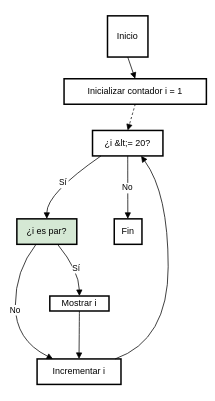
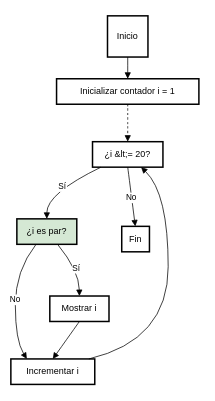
(135, 91) -> (128, 91)
(128, 143) -> (128, 154)
(128, 231) -> (136, 239)
(80, 303) -> (80, 309)
(79, 372) -> (53, 372)
